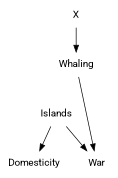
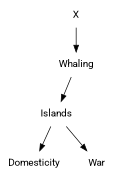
(86, 111) -> (68, 86)
